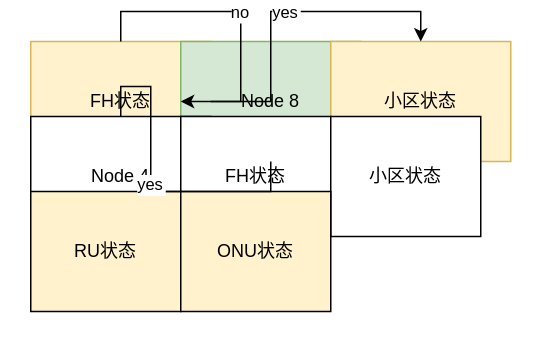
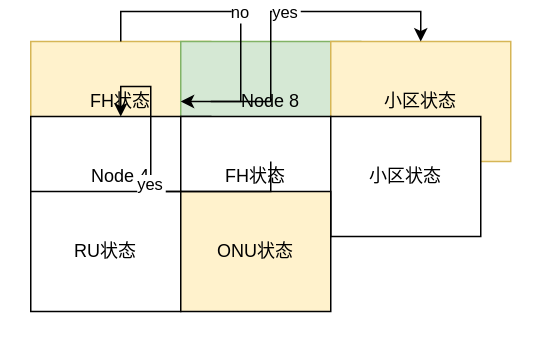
(121, 109) -> (121, 105)
(106, 251) -> (106, 251)
